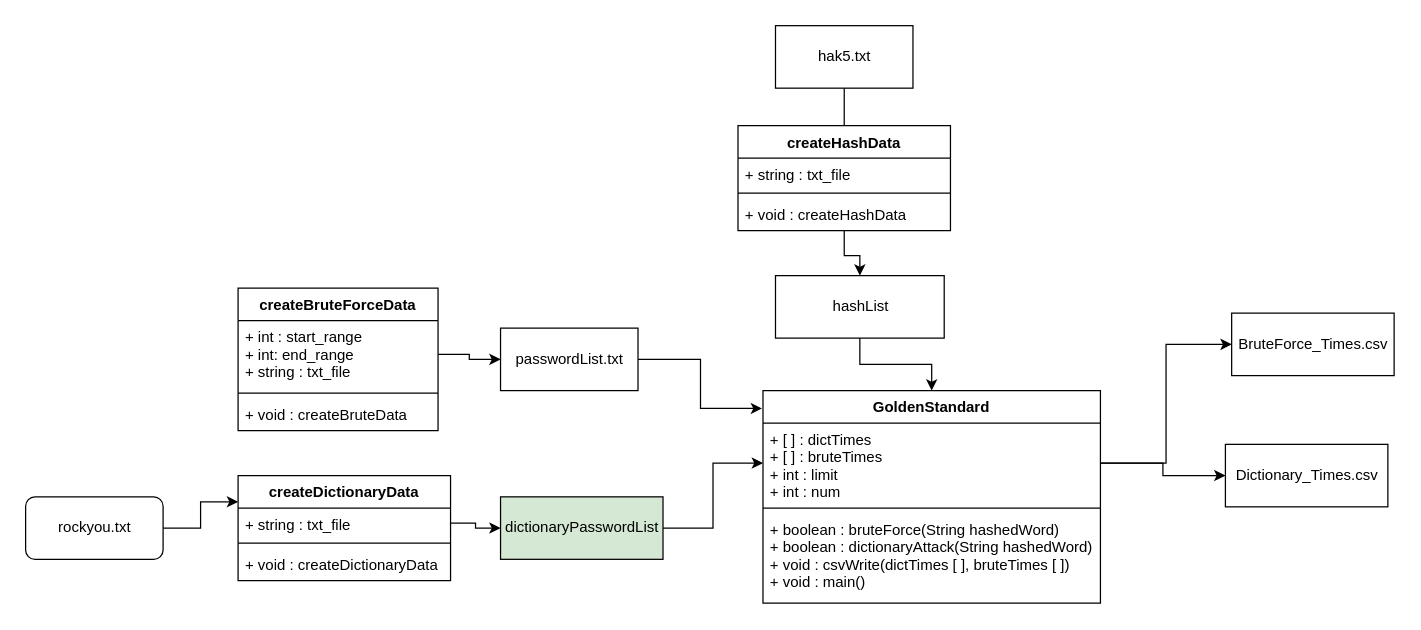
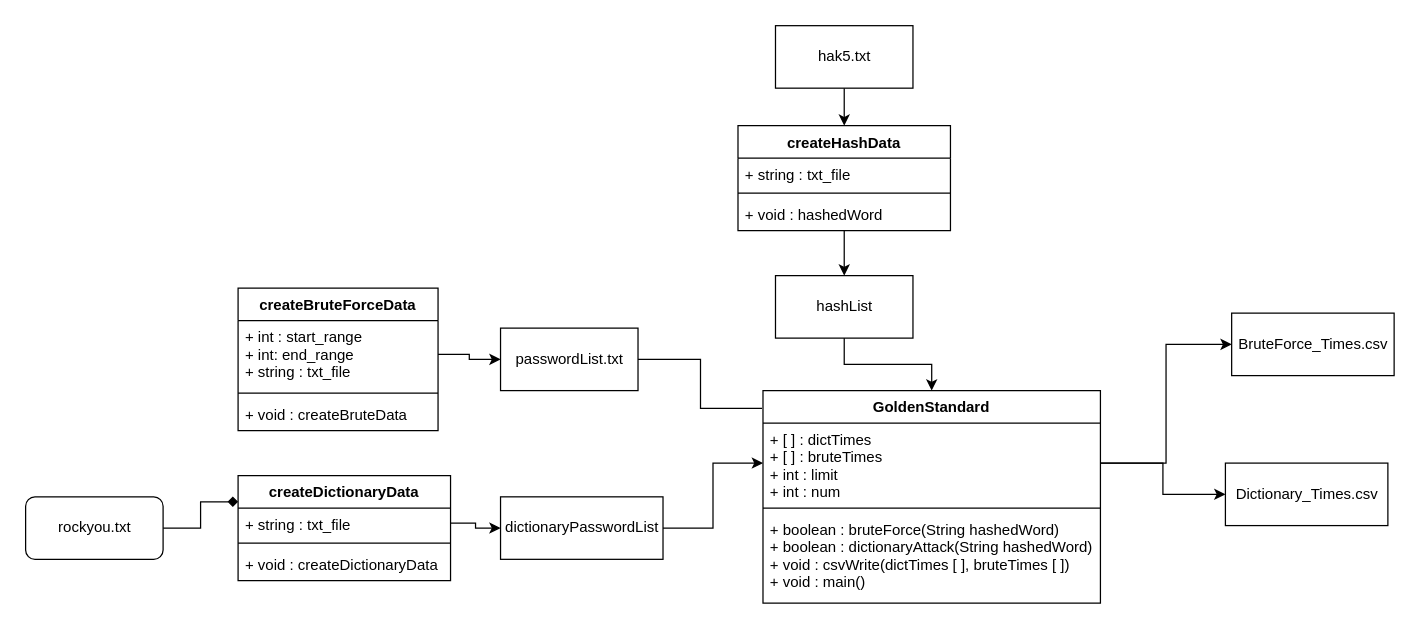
(844, 119) -> (844, 116)
(832, 215) -> (815, 215)
(860, 307) -> (844, 307)
(752, 408) -> (756, 408)
(1307, 476) -> (1307, 494)
(228, 502) -> (227, 502)
(582, 528) -> (582, 528)
